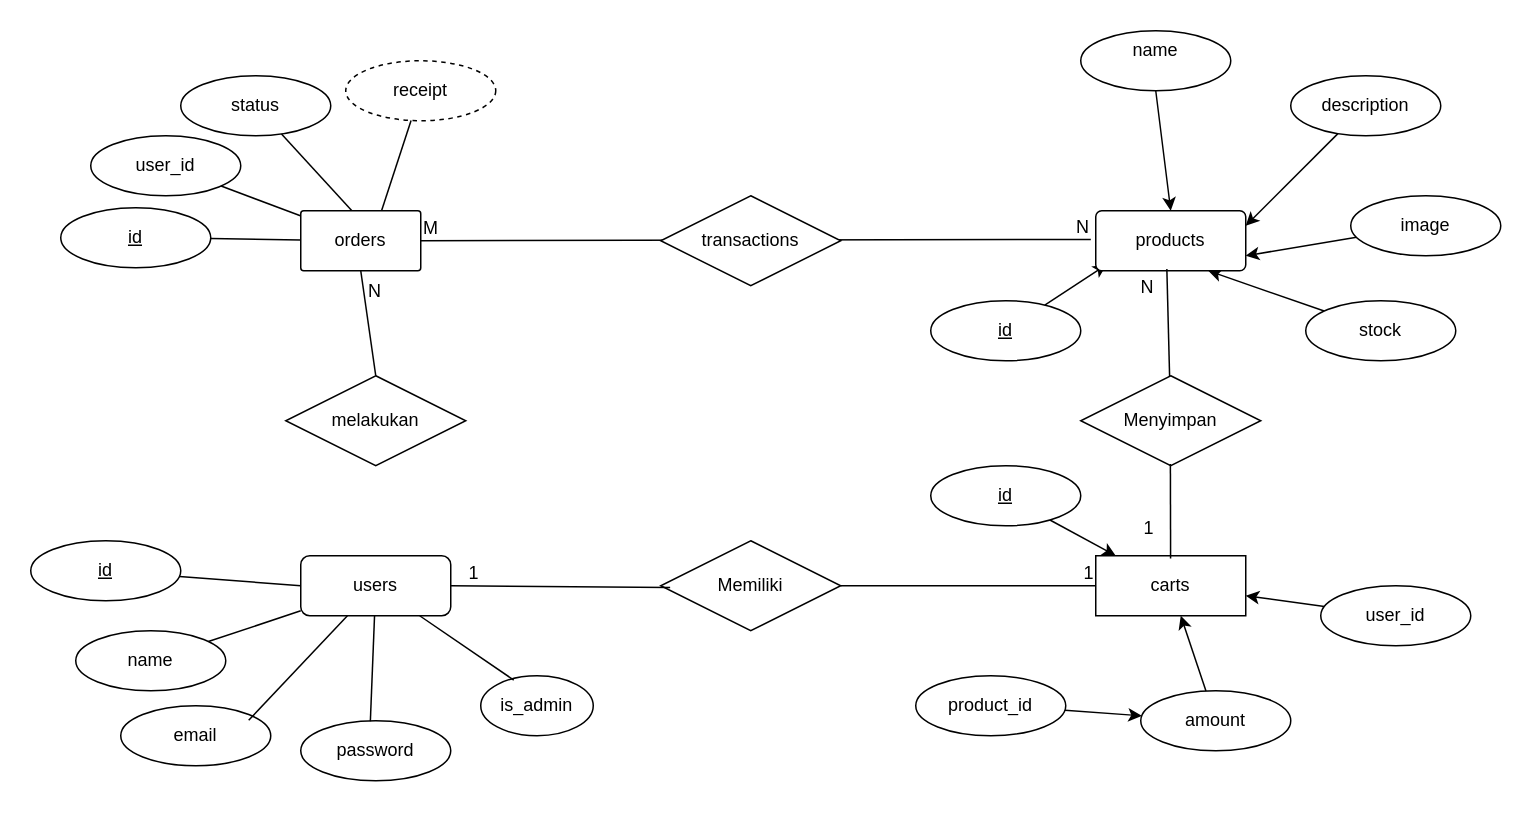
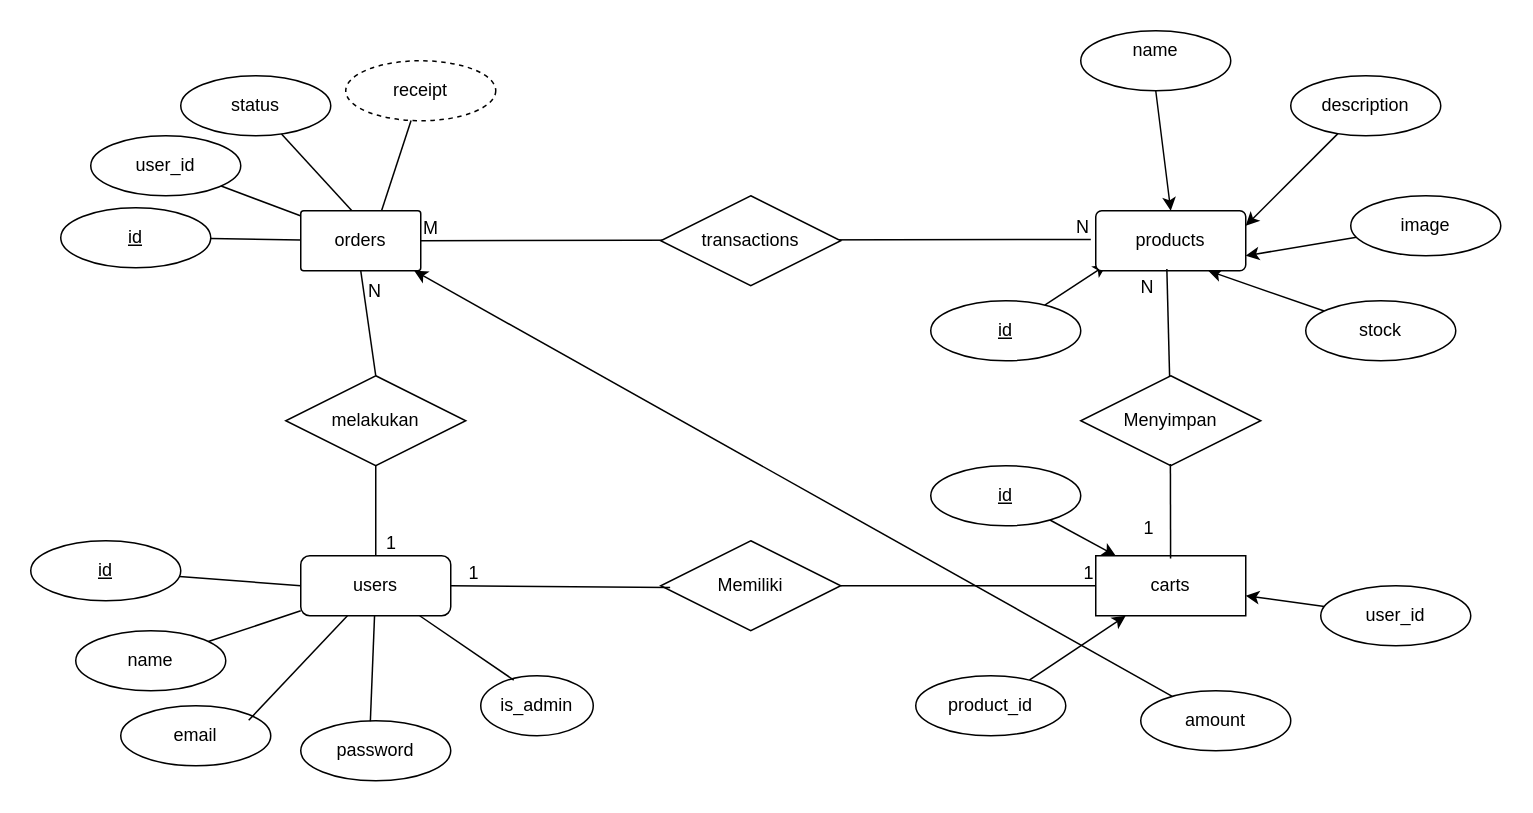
none -> (376, 511)
(1195, 658) -> (697, 429)
(1098, 713) -> (1074, 651)
